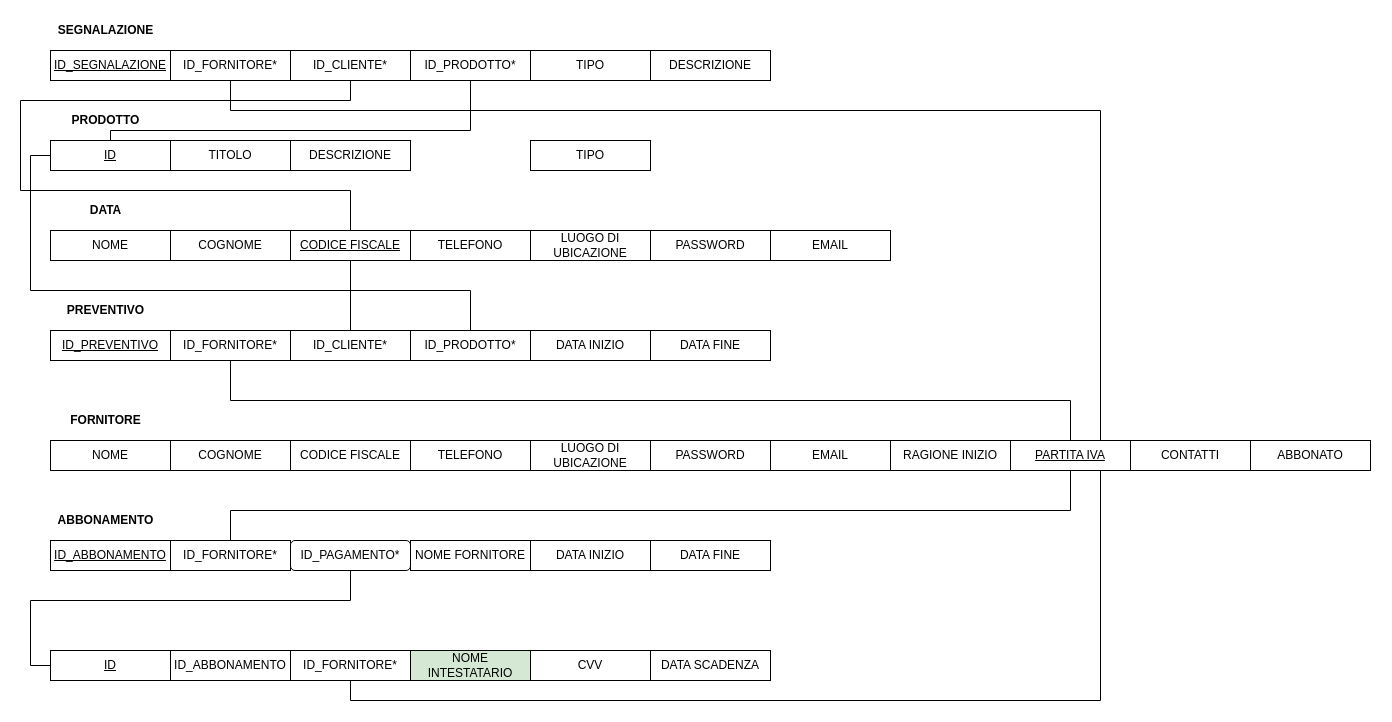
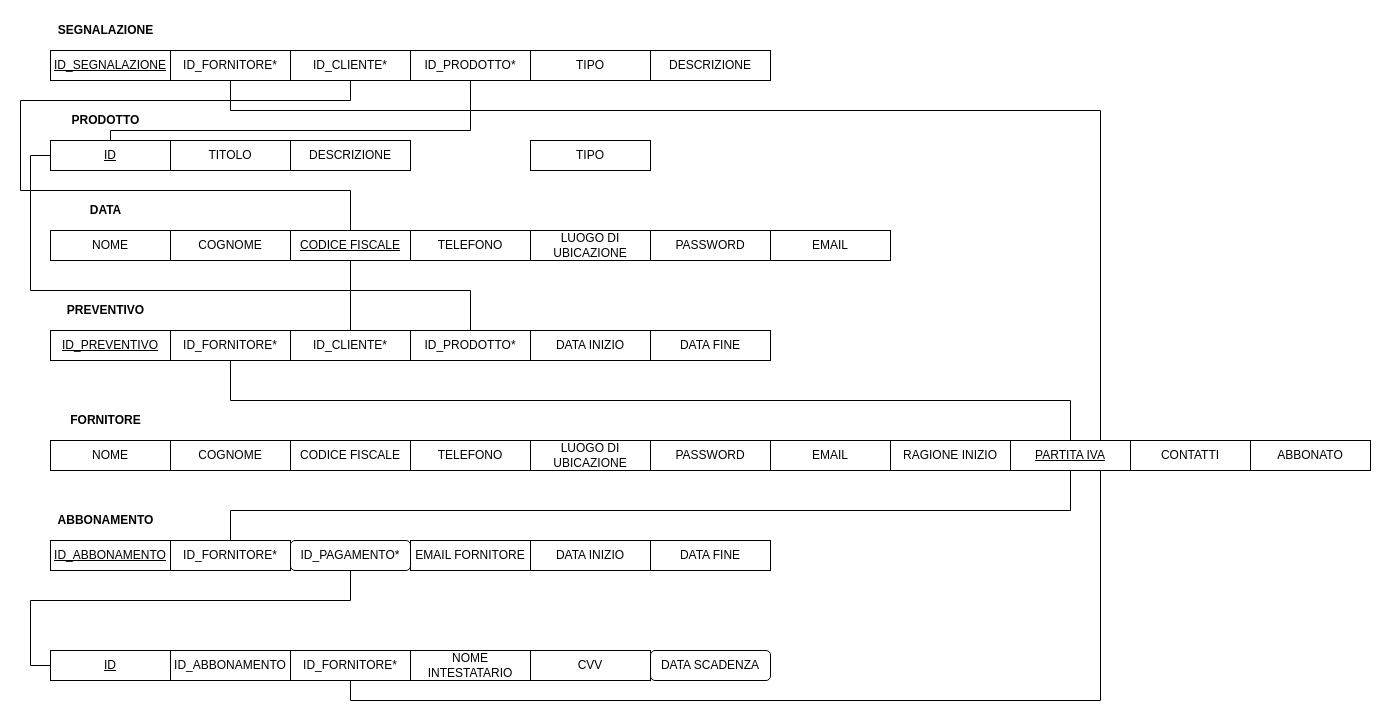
(471, 556) -> (471, 556)
(471, 666) -> (471, 666)
(711, 666) -> (711, 666)
